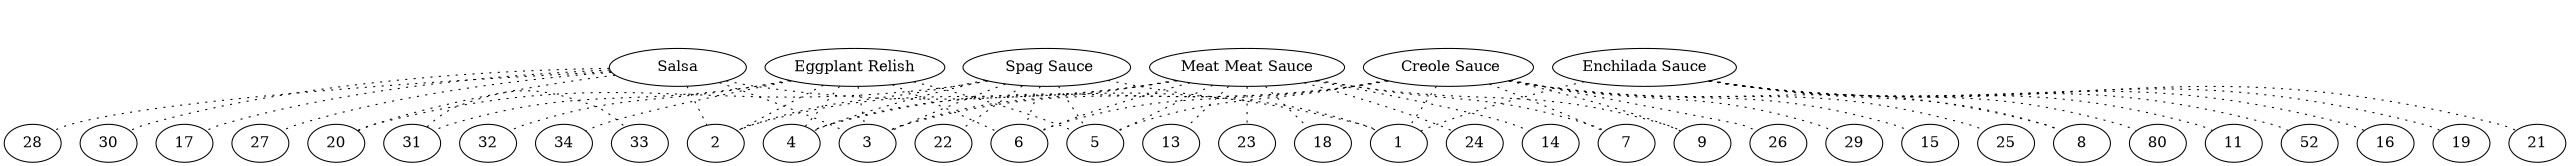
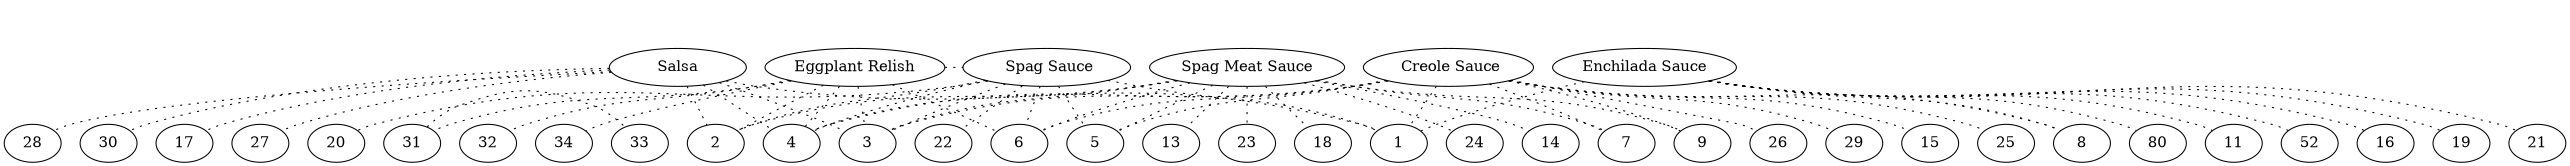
(1247, 67) -> (1247, 67)
(543, 86) -> (738, 107)
(1014, 110) -> (954, 67)
